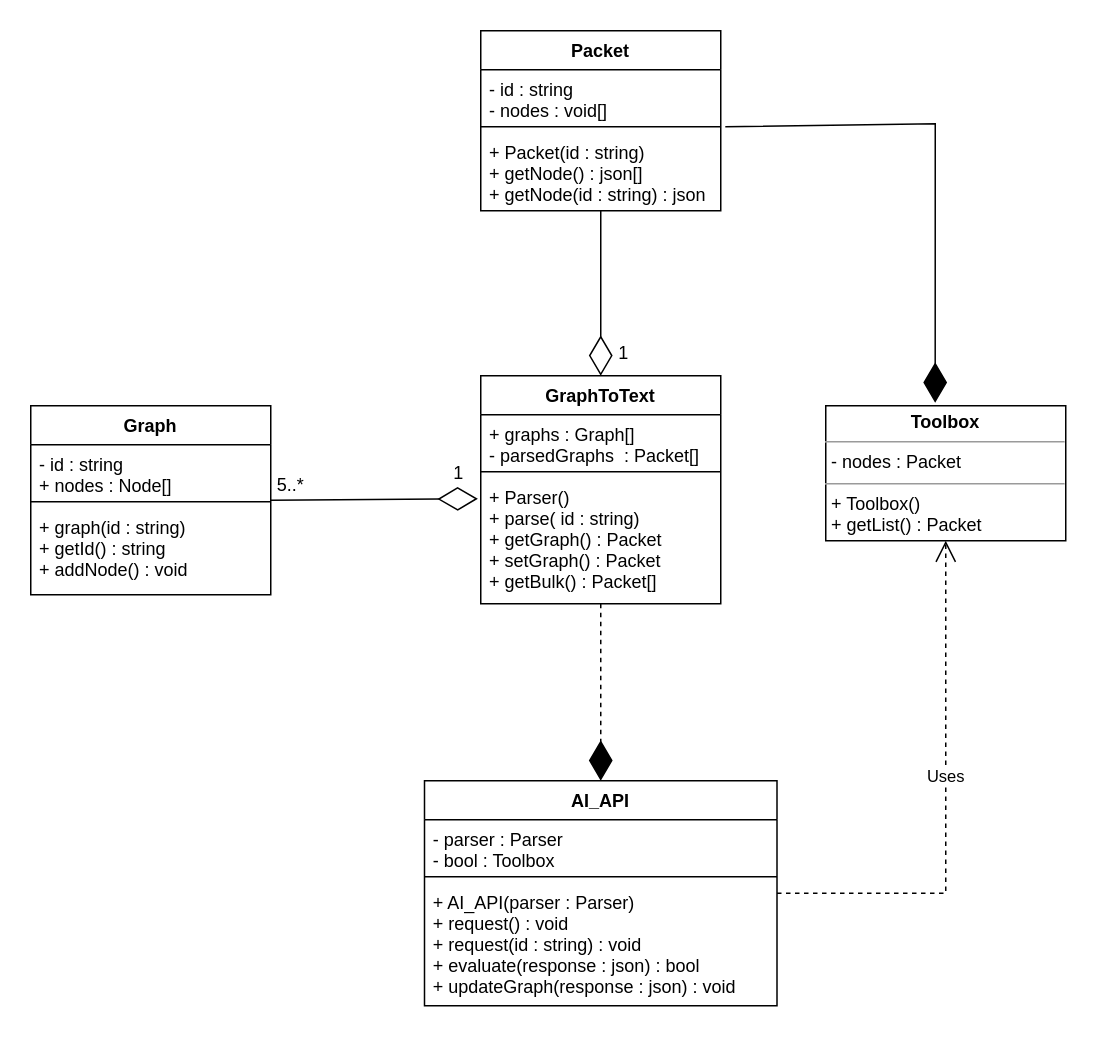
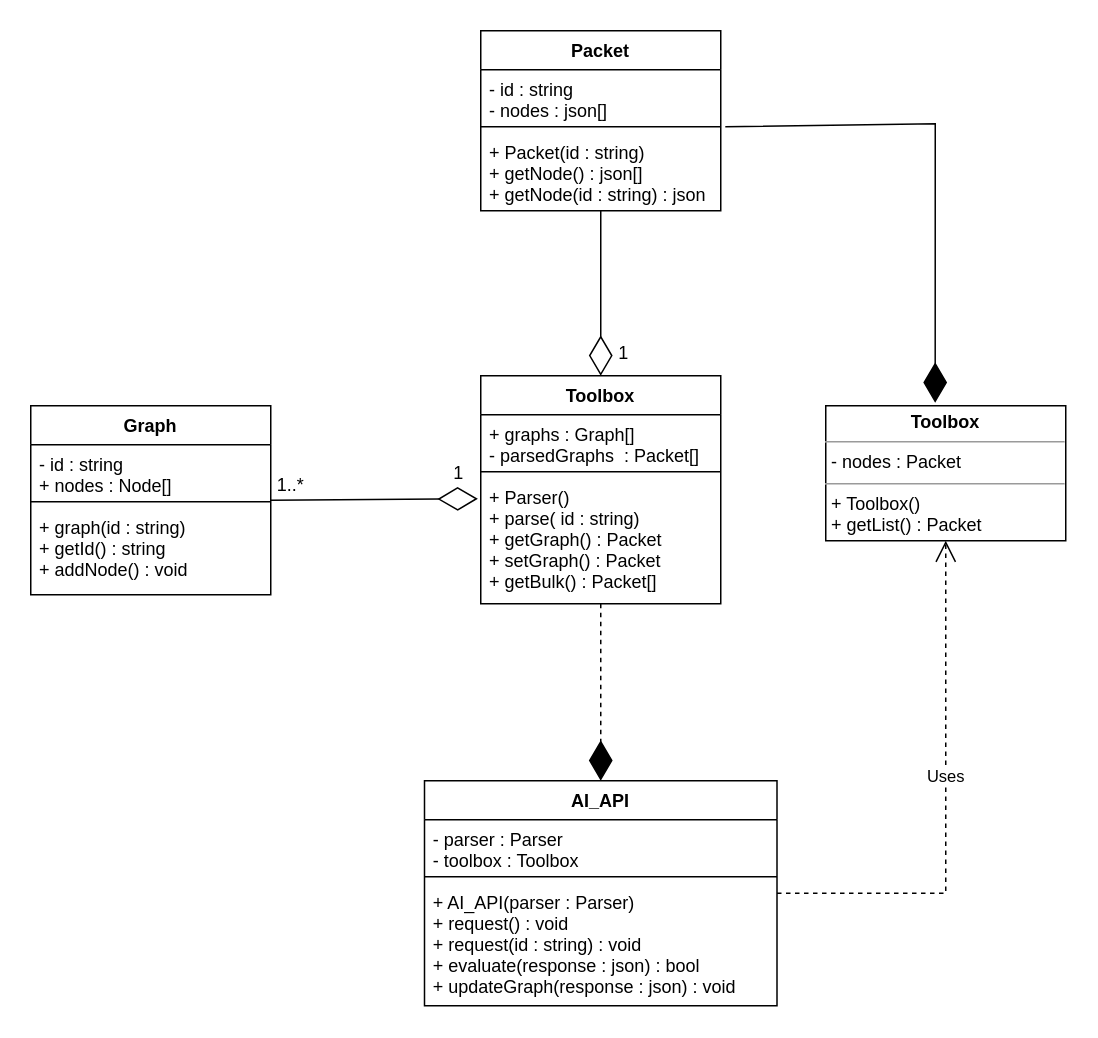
(540, 90) -> (540, 90)
(600, 396) -> (600, 396)
(291, 485) -> (291, 485)
(509, 840) -> (509, 840)
